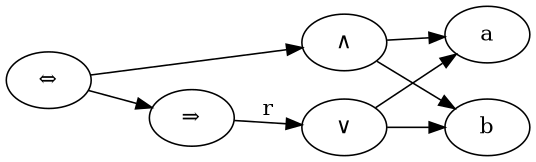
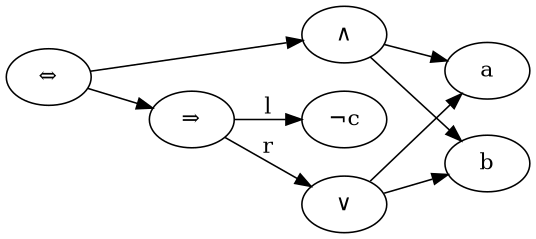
none -> (344, 119)
